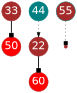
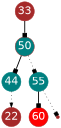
(66, 11) -> (39, 82)
(11, 47) -> (25, 47)
none -> (19, 62)
none -> (31, 62)
(39, 62) -> (39, 97)
